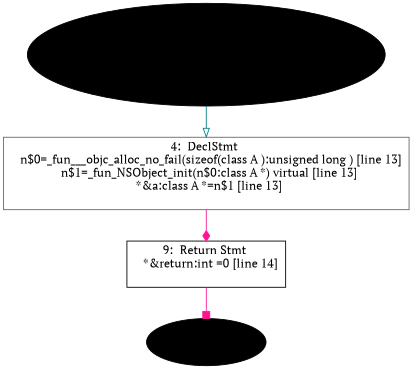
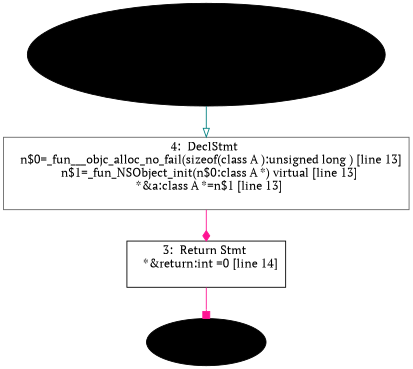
(206, 264) -> (206, 264)
